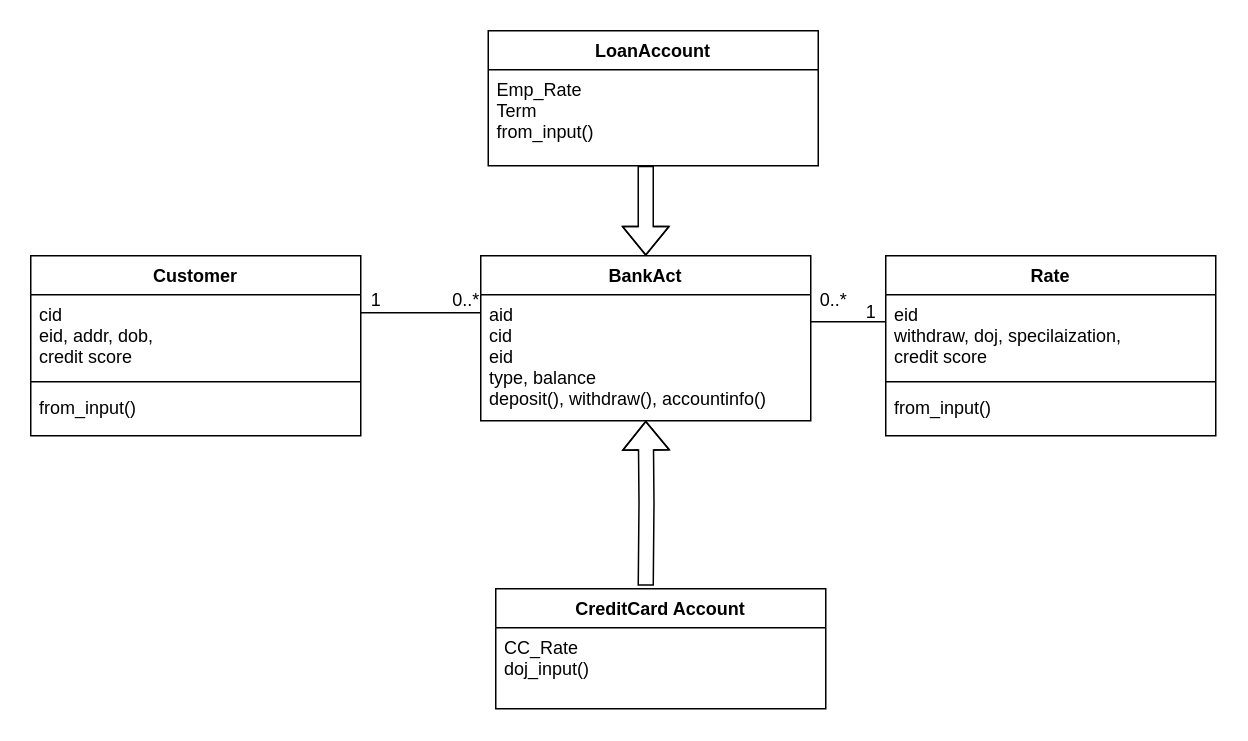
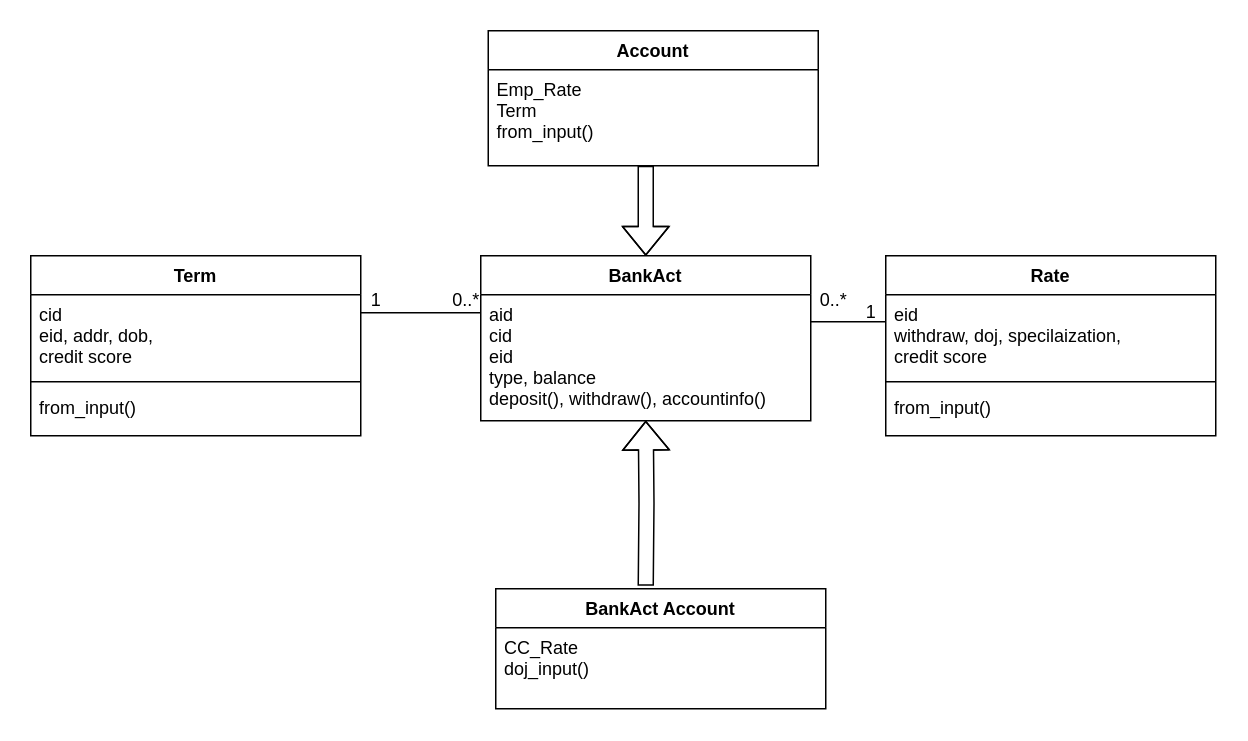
(653, 51) -> (653, 51)
(195, 276) -> (195, 276)
(660, 609) -> (660, 609)
